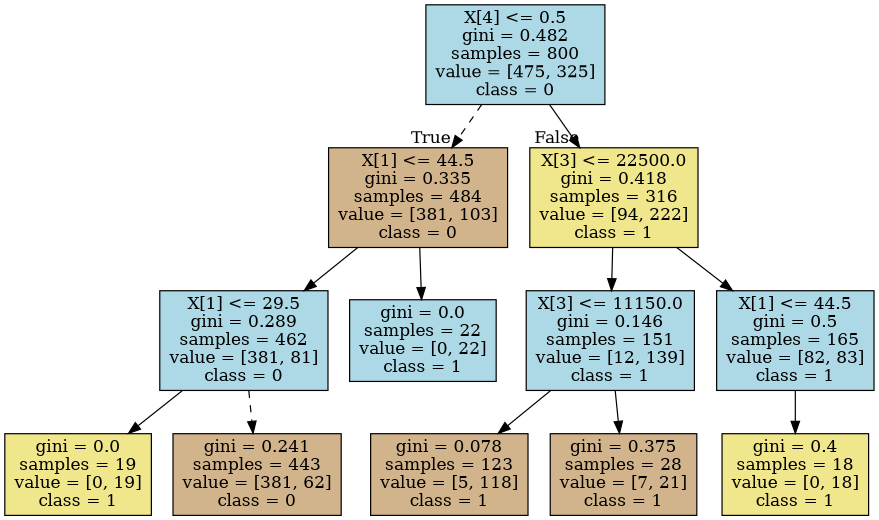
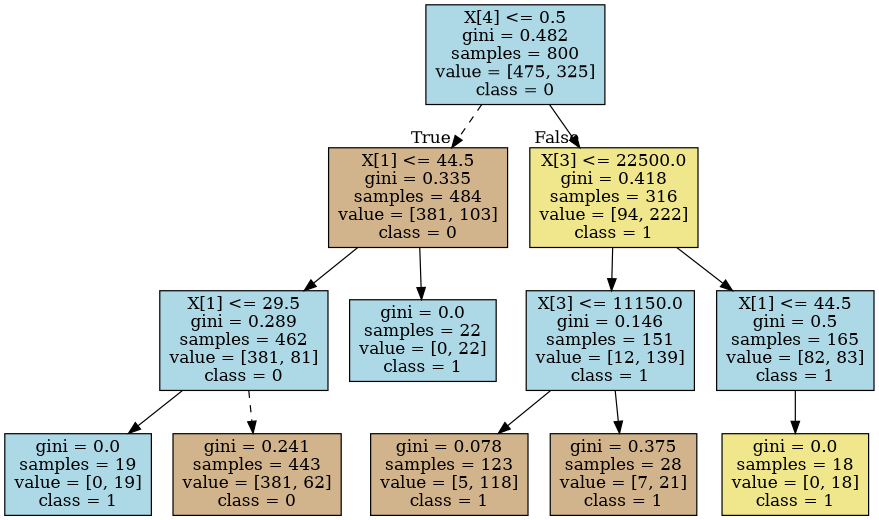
(78, 475) -> (78, 475)
(795, 475) -> (795, 475)
